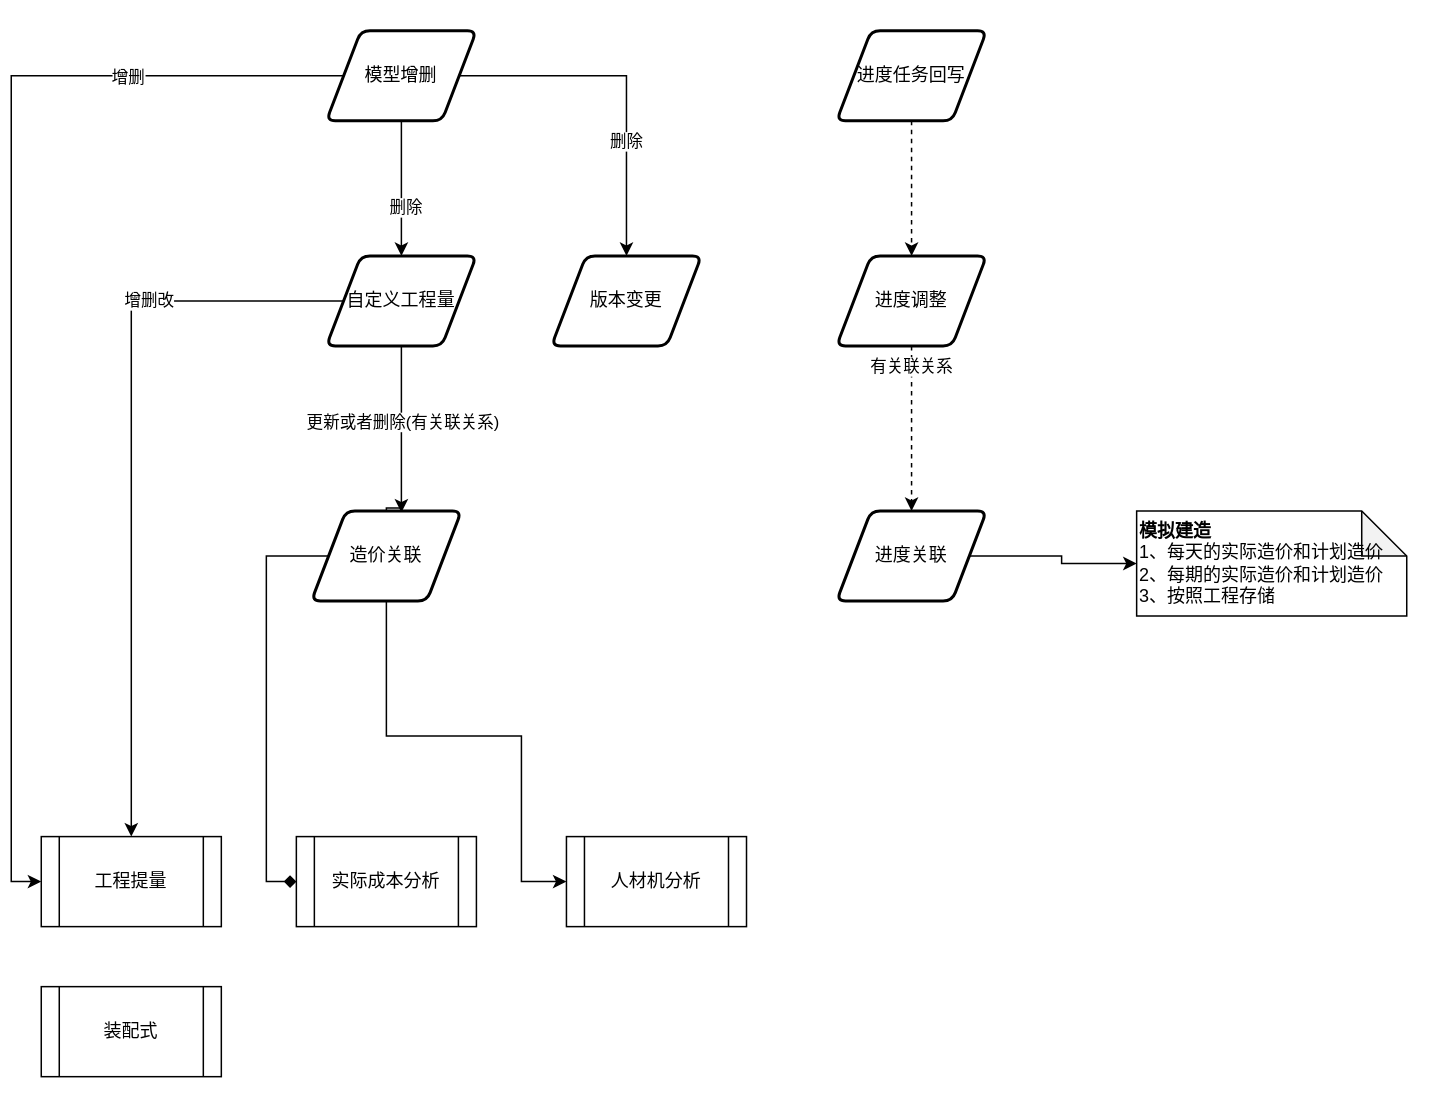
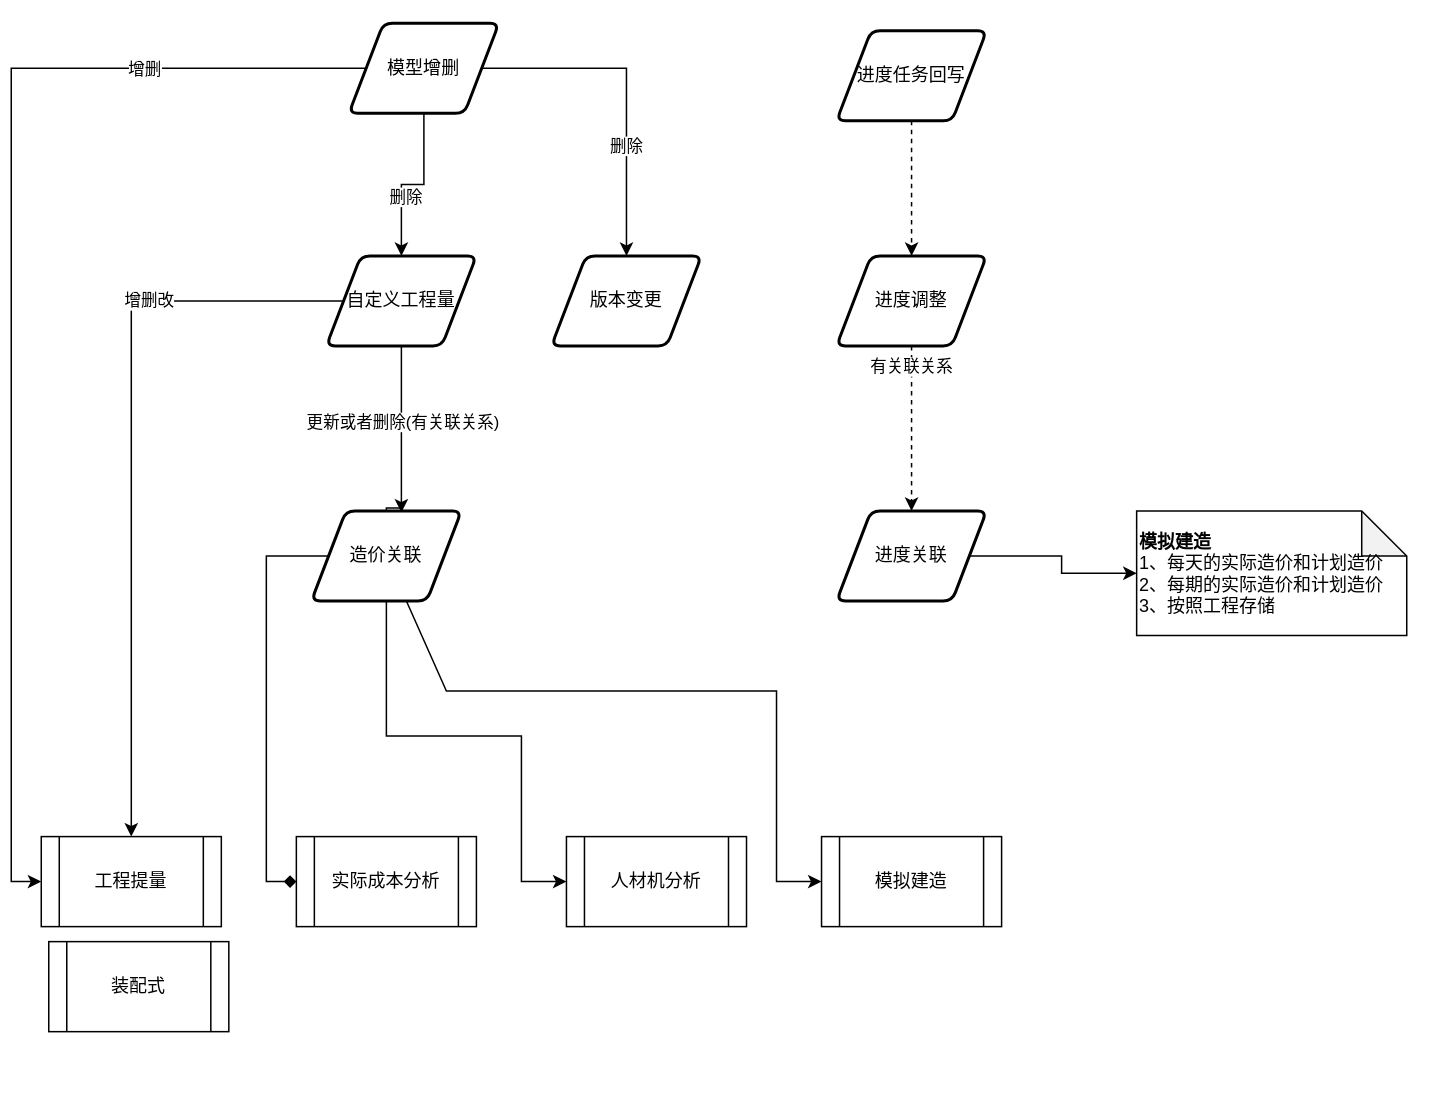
(401, 76) -> (424, 68)
(1271, 563) -> (1271, 573)
none -> (674, 691)
none -> (911, 881)
(131, 1031) -> (139, 986)
